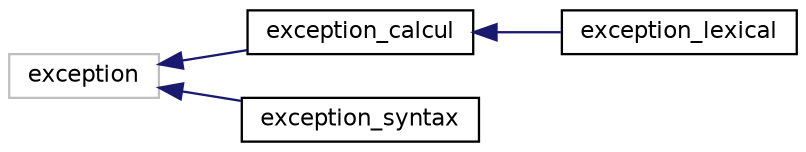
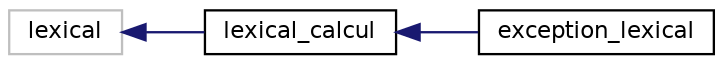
(360, 32) -> (301, 32)
(84, 76) -> (66, 32)
(360, 120) -> none
